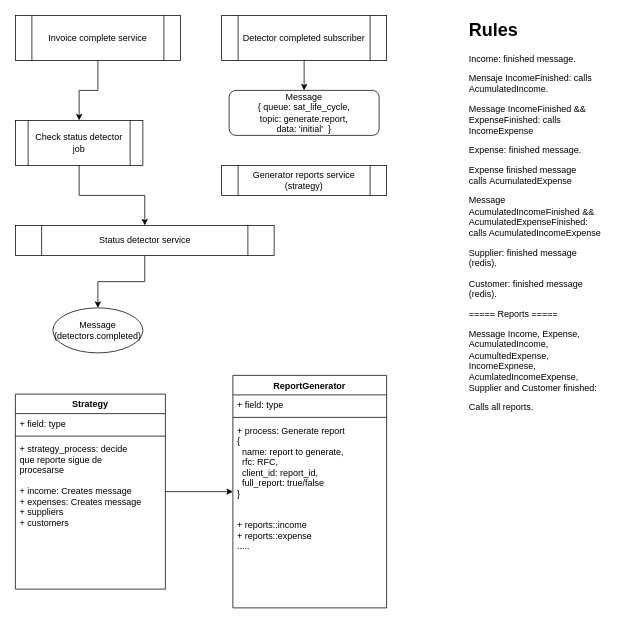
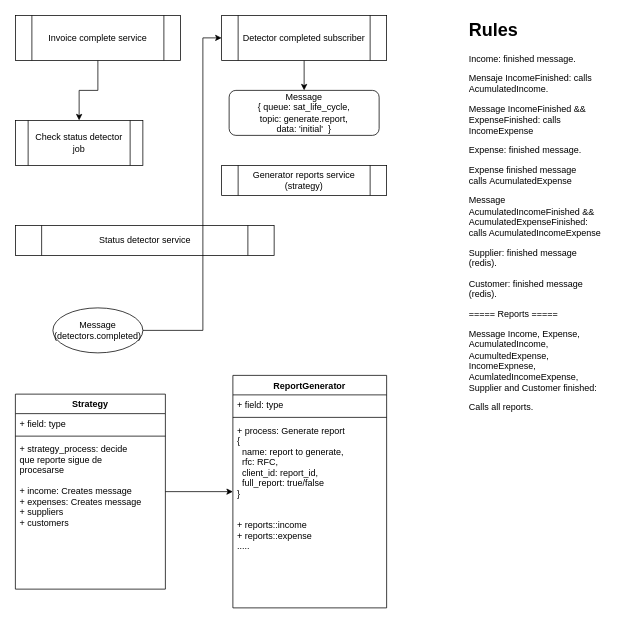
(123, 195) -> none
(135, 282) -> none
none -> (174, 330)
